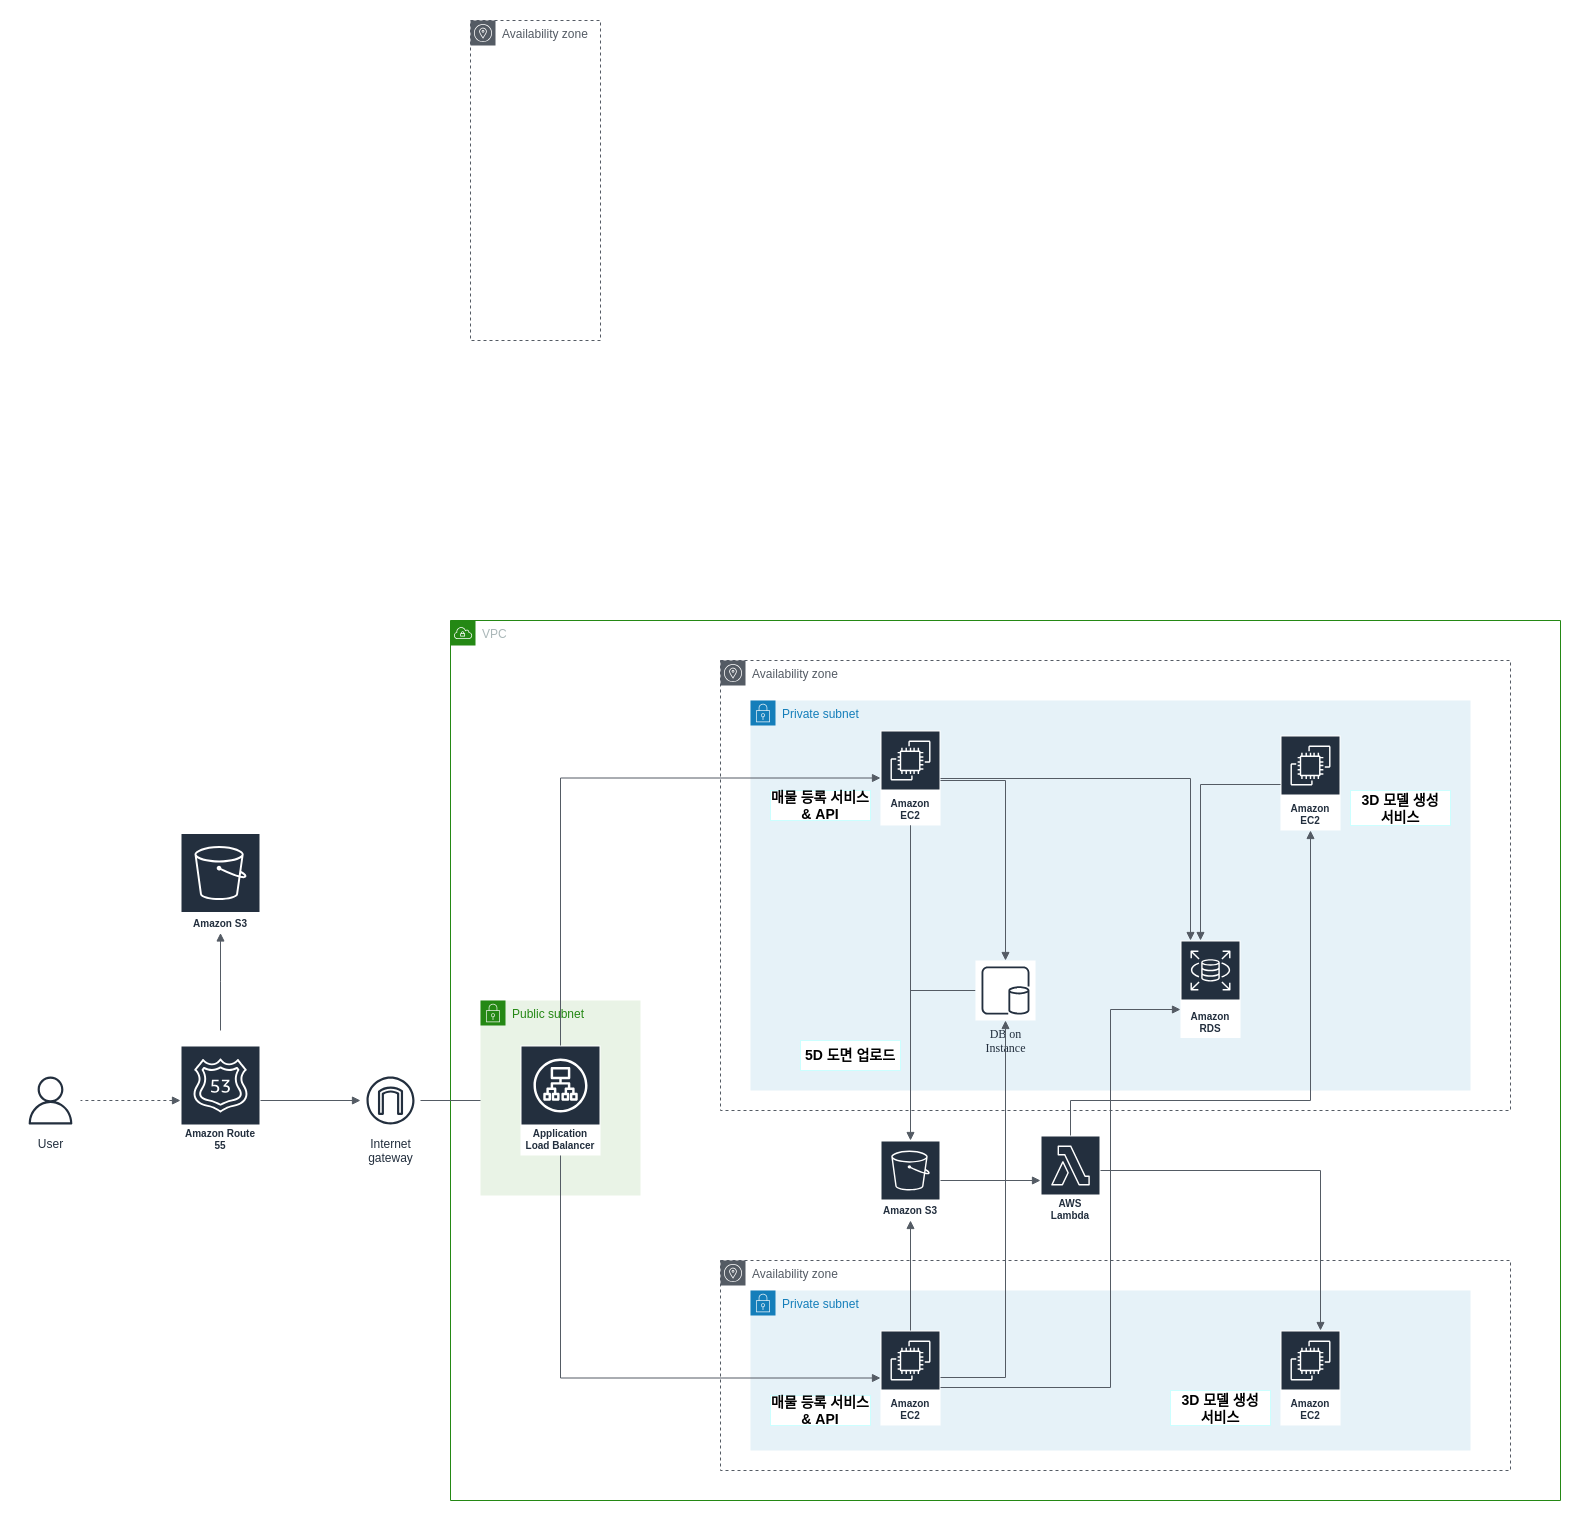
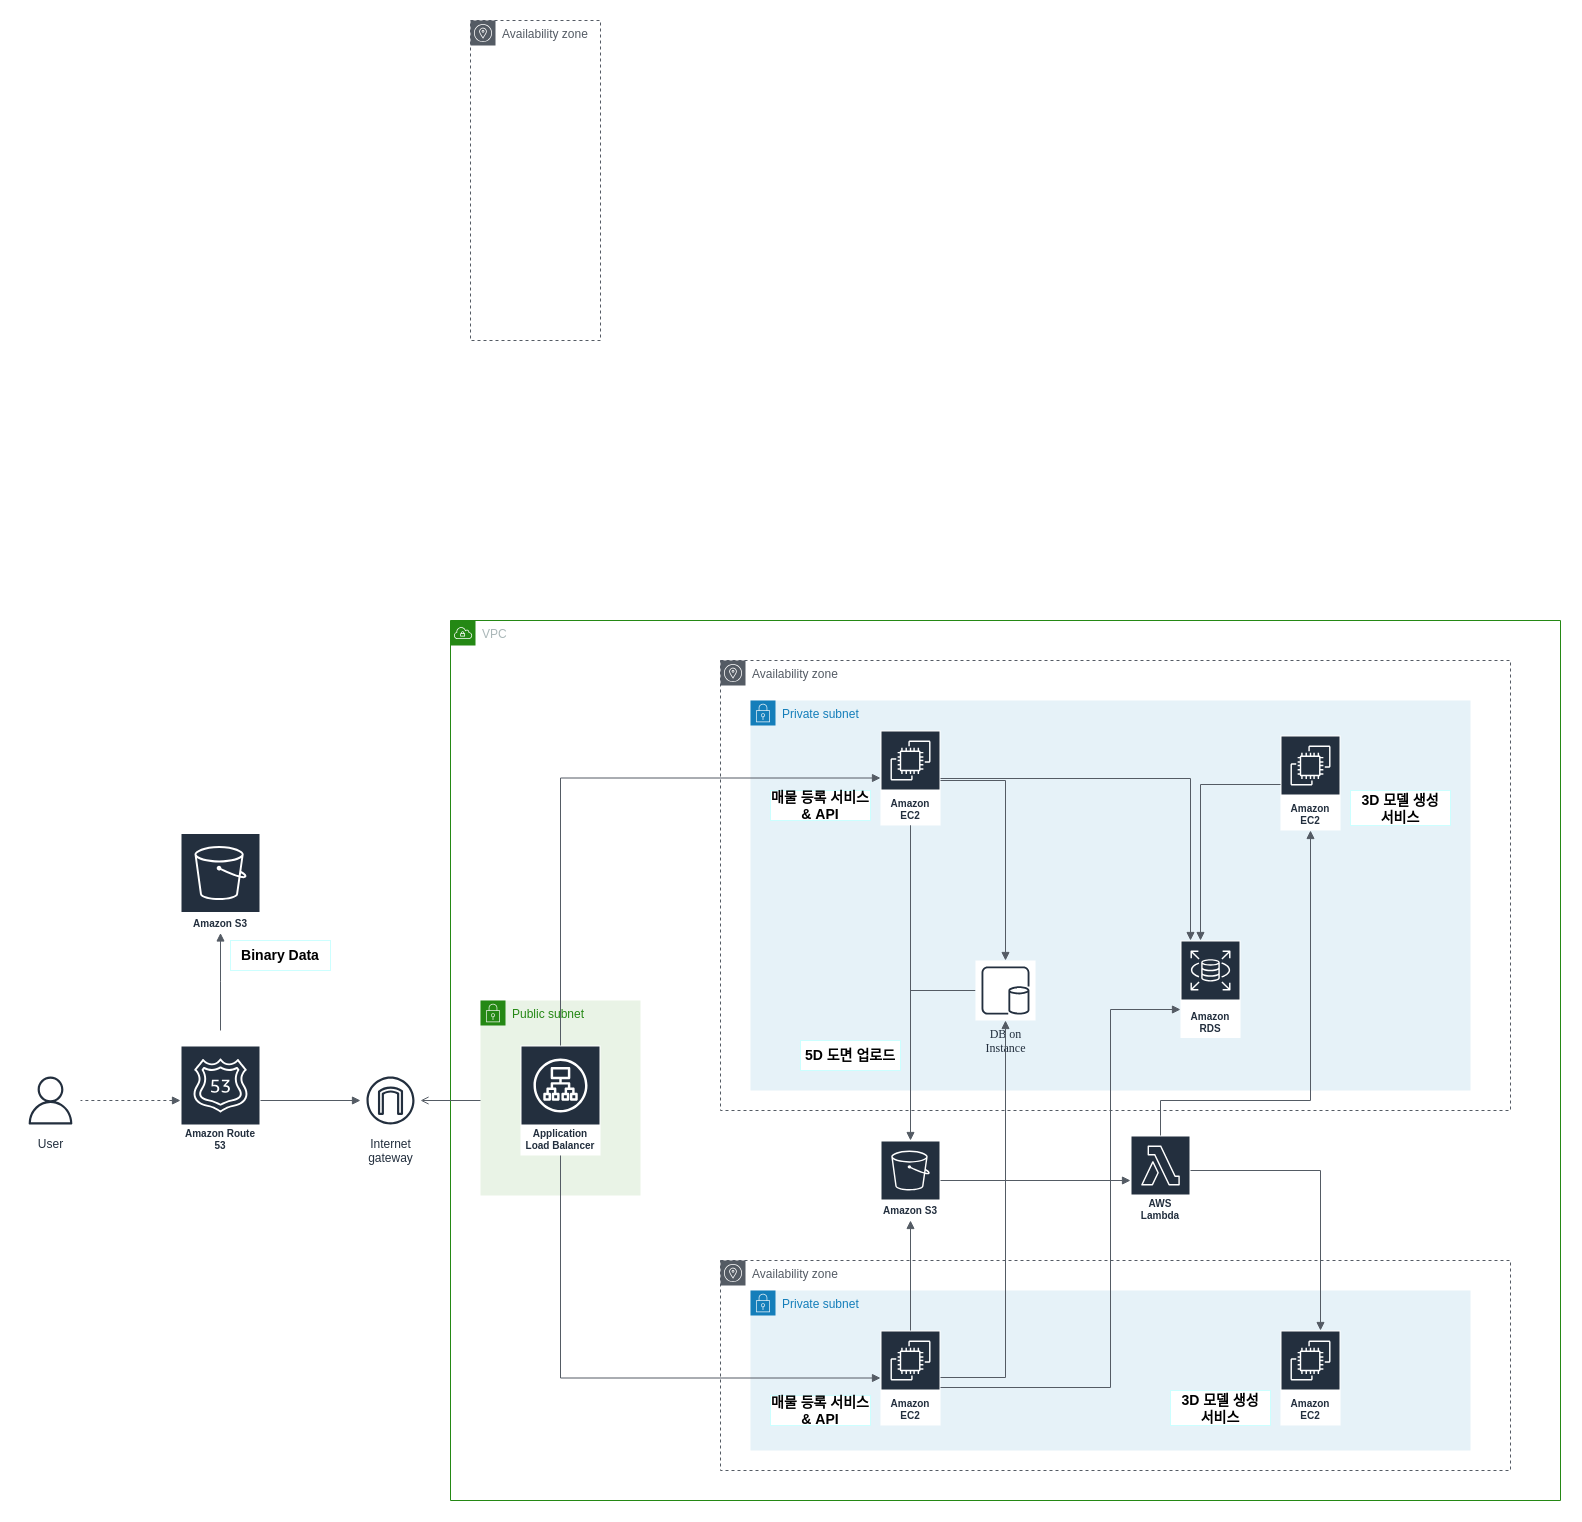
none -> (281, 956)
(425, 1101) -> (426, 1101)
(221, 1140) -> (221, 1140)
(1071, 1181) -> (1161, 1181)
